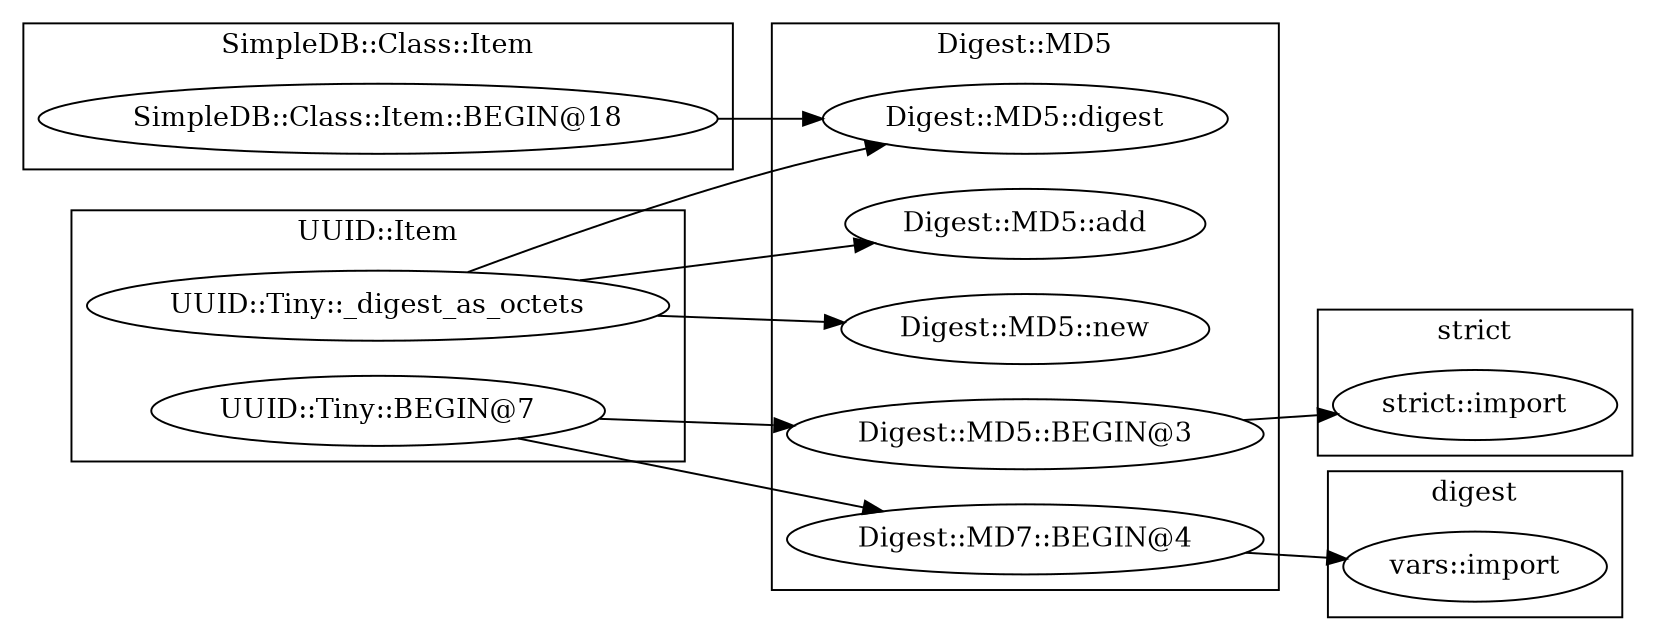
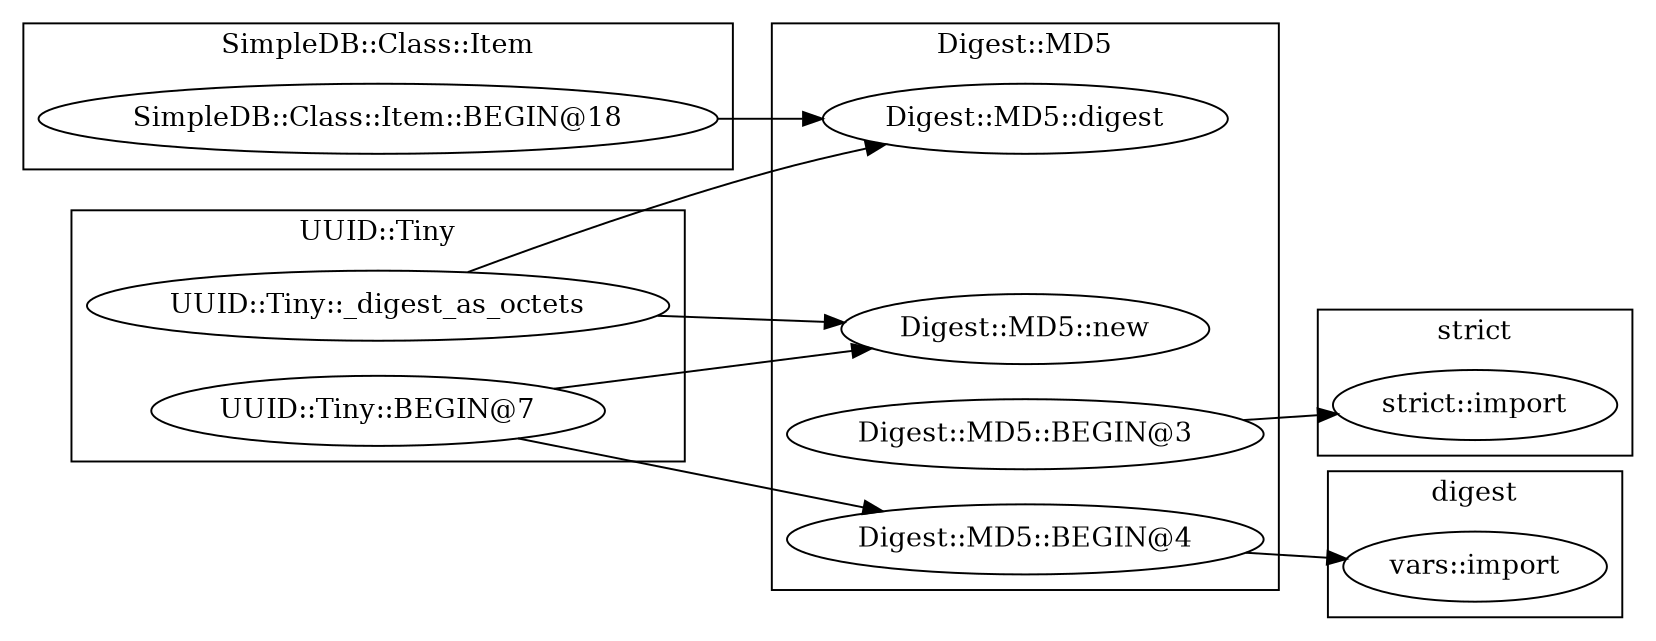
(1025, 224) -> none
(378, 233) -> (378, 233)
(700, 422) -> (703, 370)
(1025, 539) -> (1025, 539)
